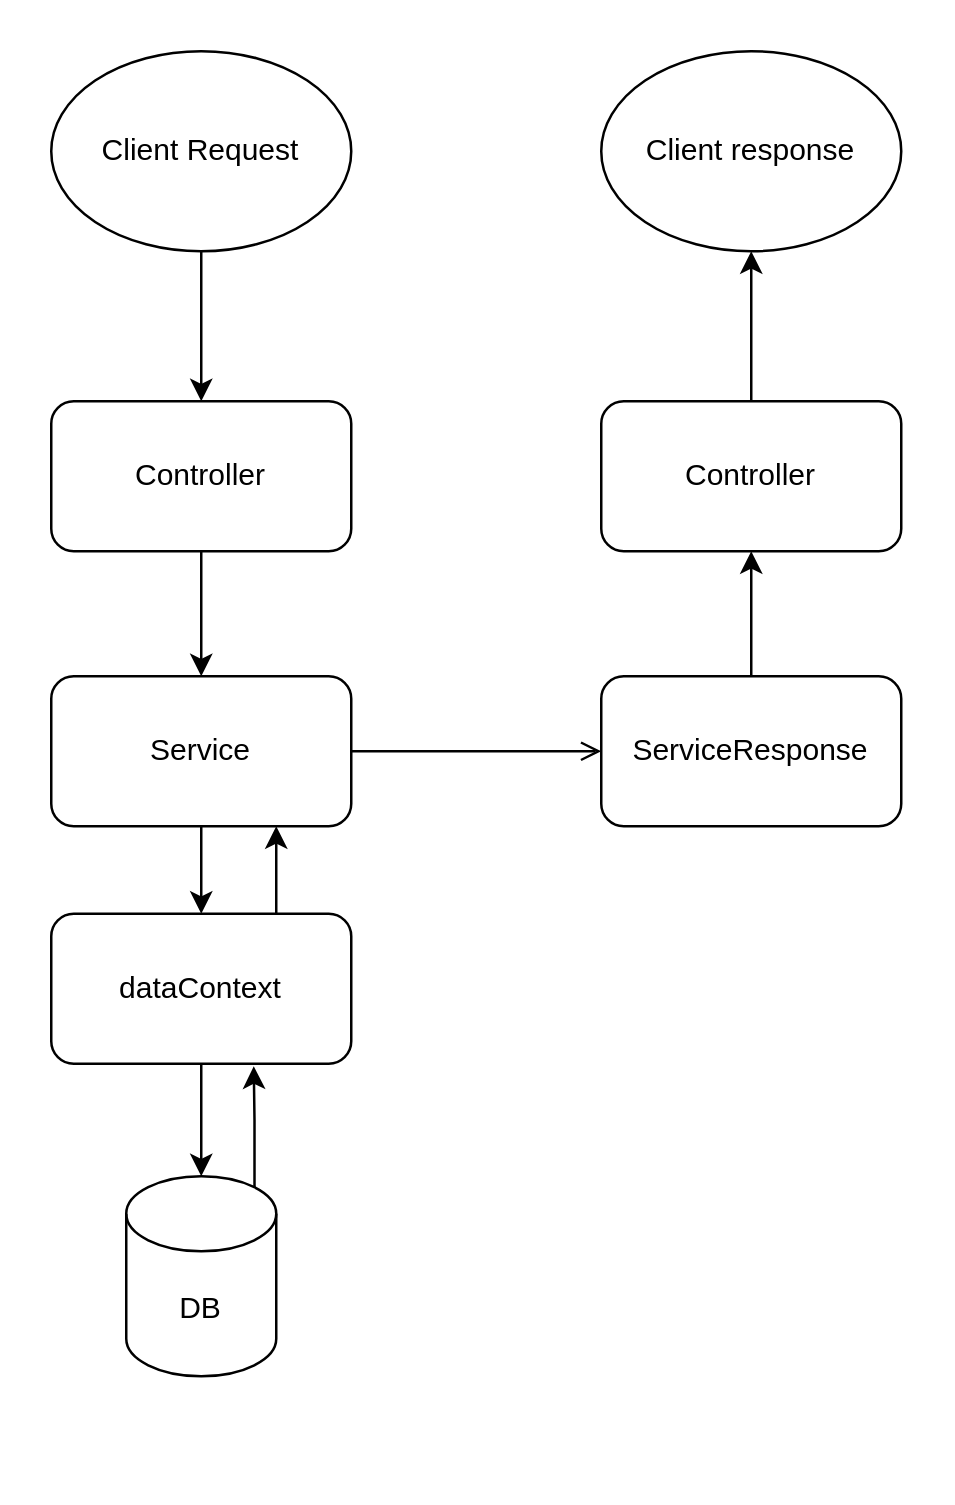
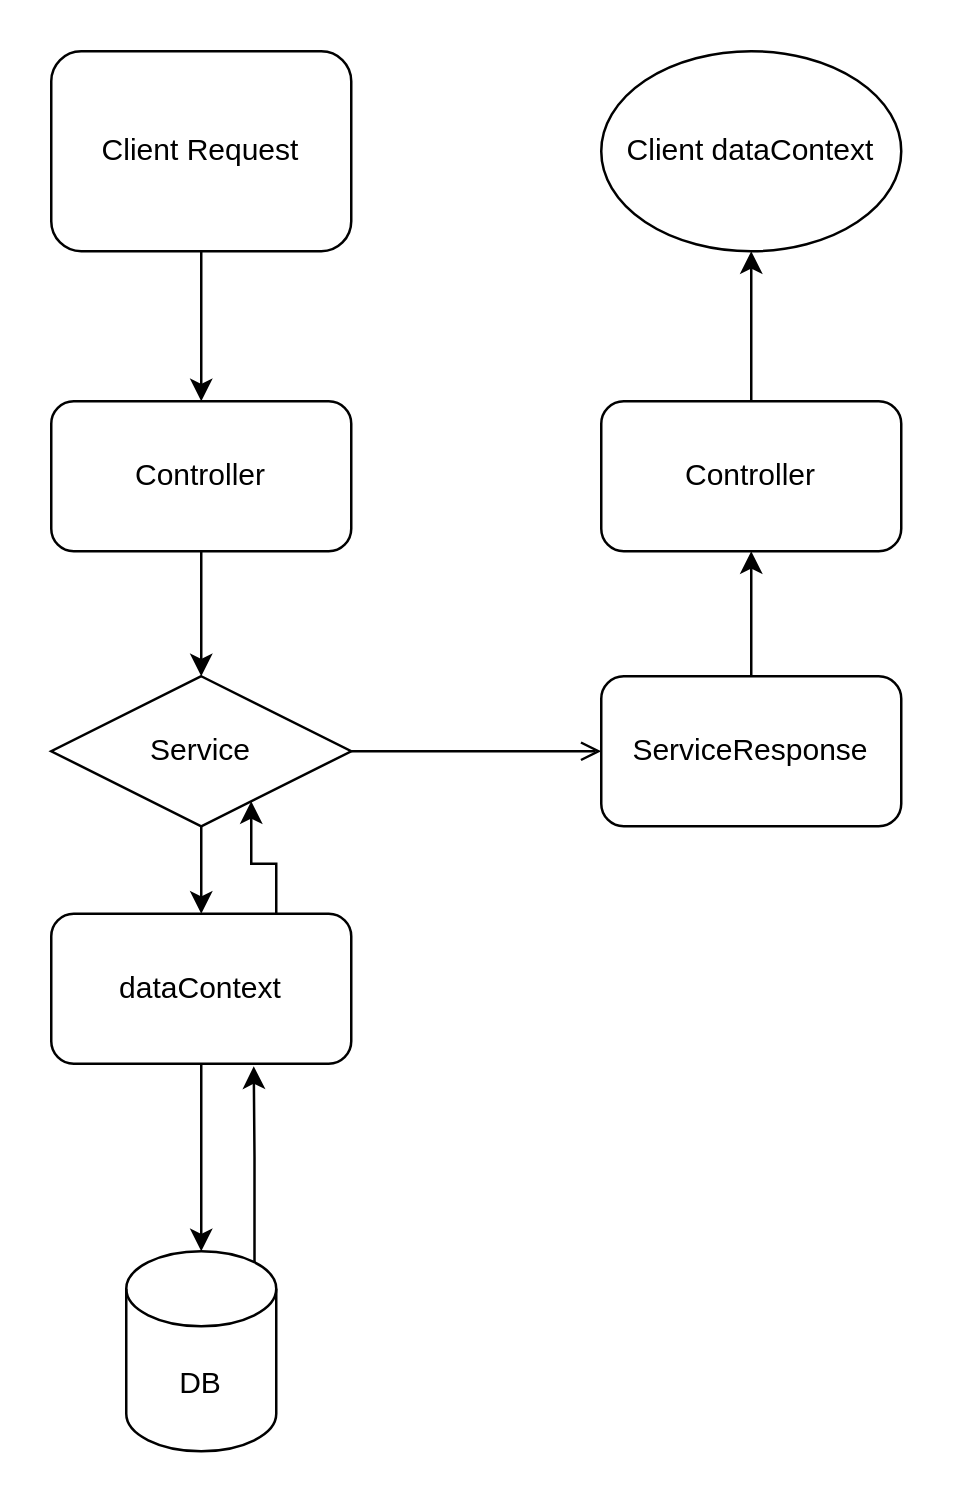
(201, 151) -> (201, 151)
(751, 151) -> (751, 151)
(201, 751) -> (201, 751)
(201, 1276) -> (201, 1351)
